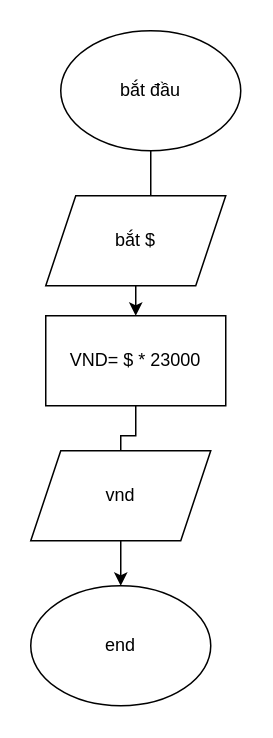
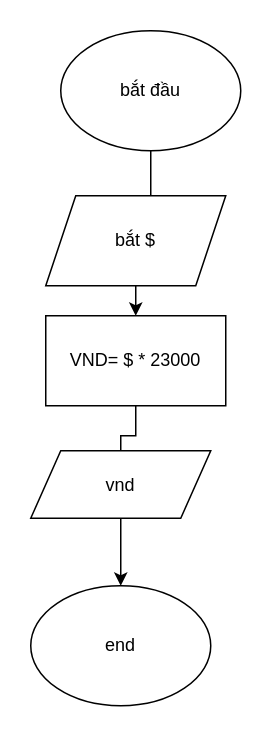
(121, 496) -> (121, 485)
